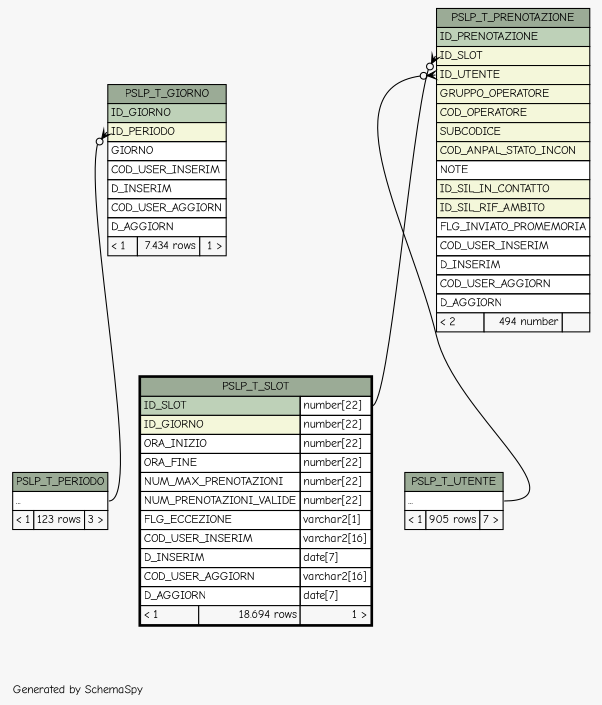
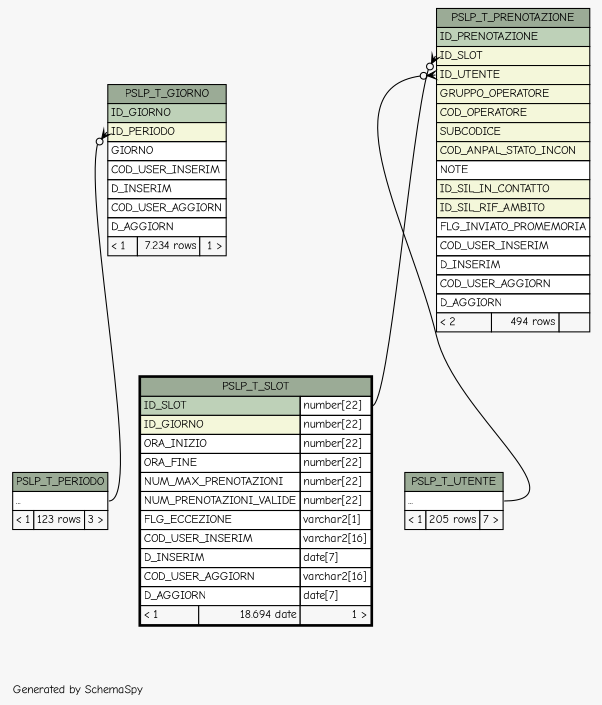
(171, 246) -> (171, 246)
(529, 322) -> (533, 322)
(453, 519) -> (453, 519)
(268, 615) -> (268, 615)
